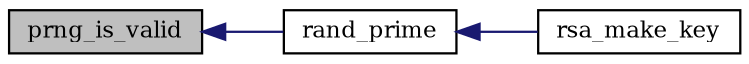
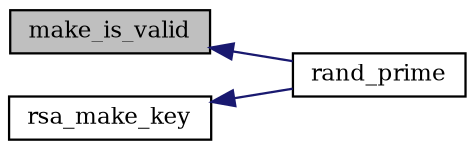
(106, 32) -> (110, 32)
(509, 32) -> (264, 93)
